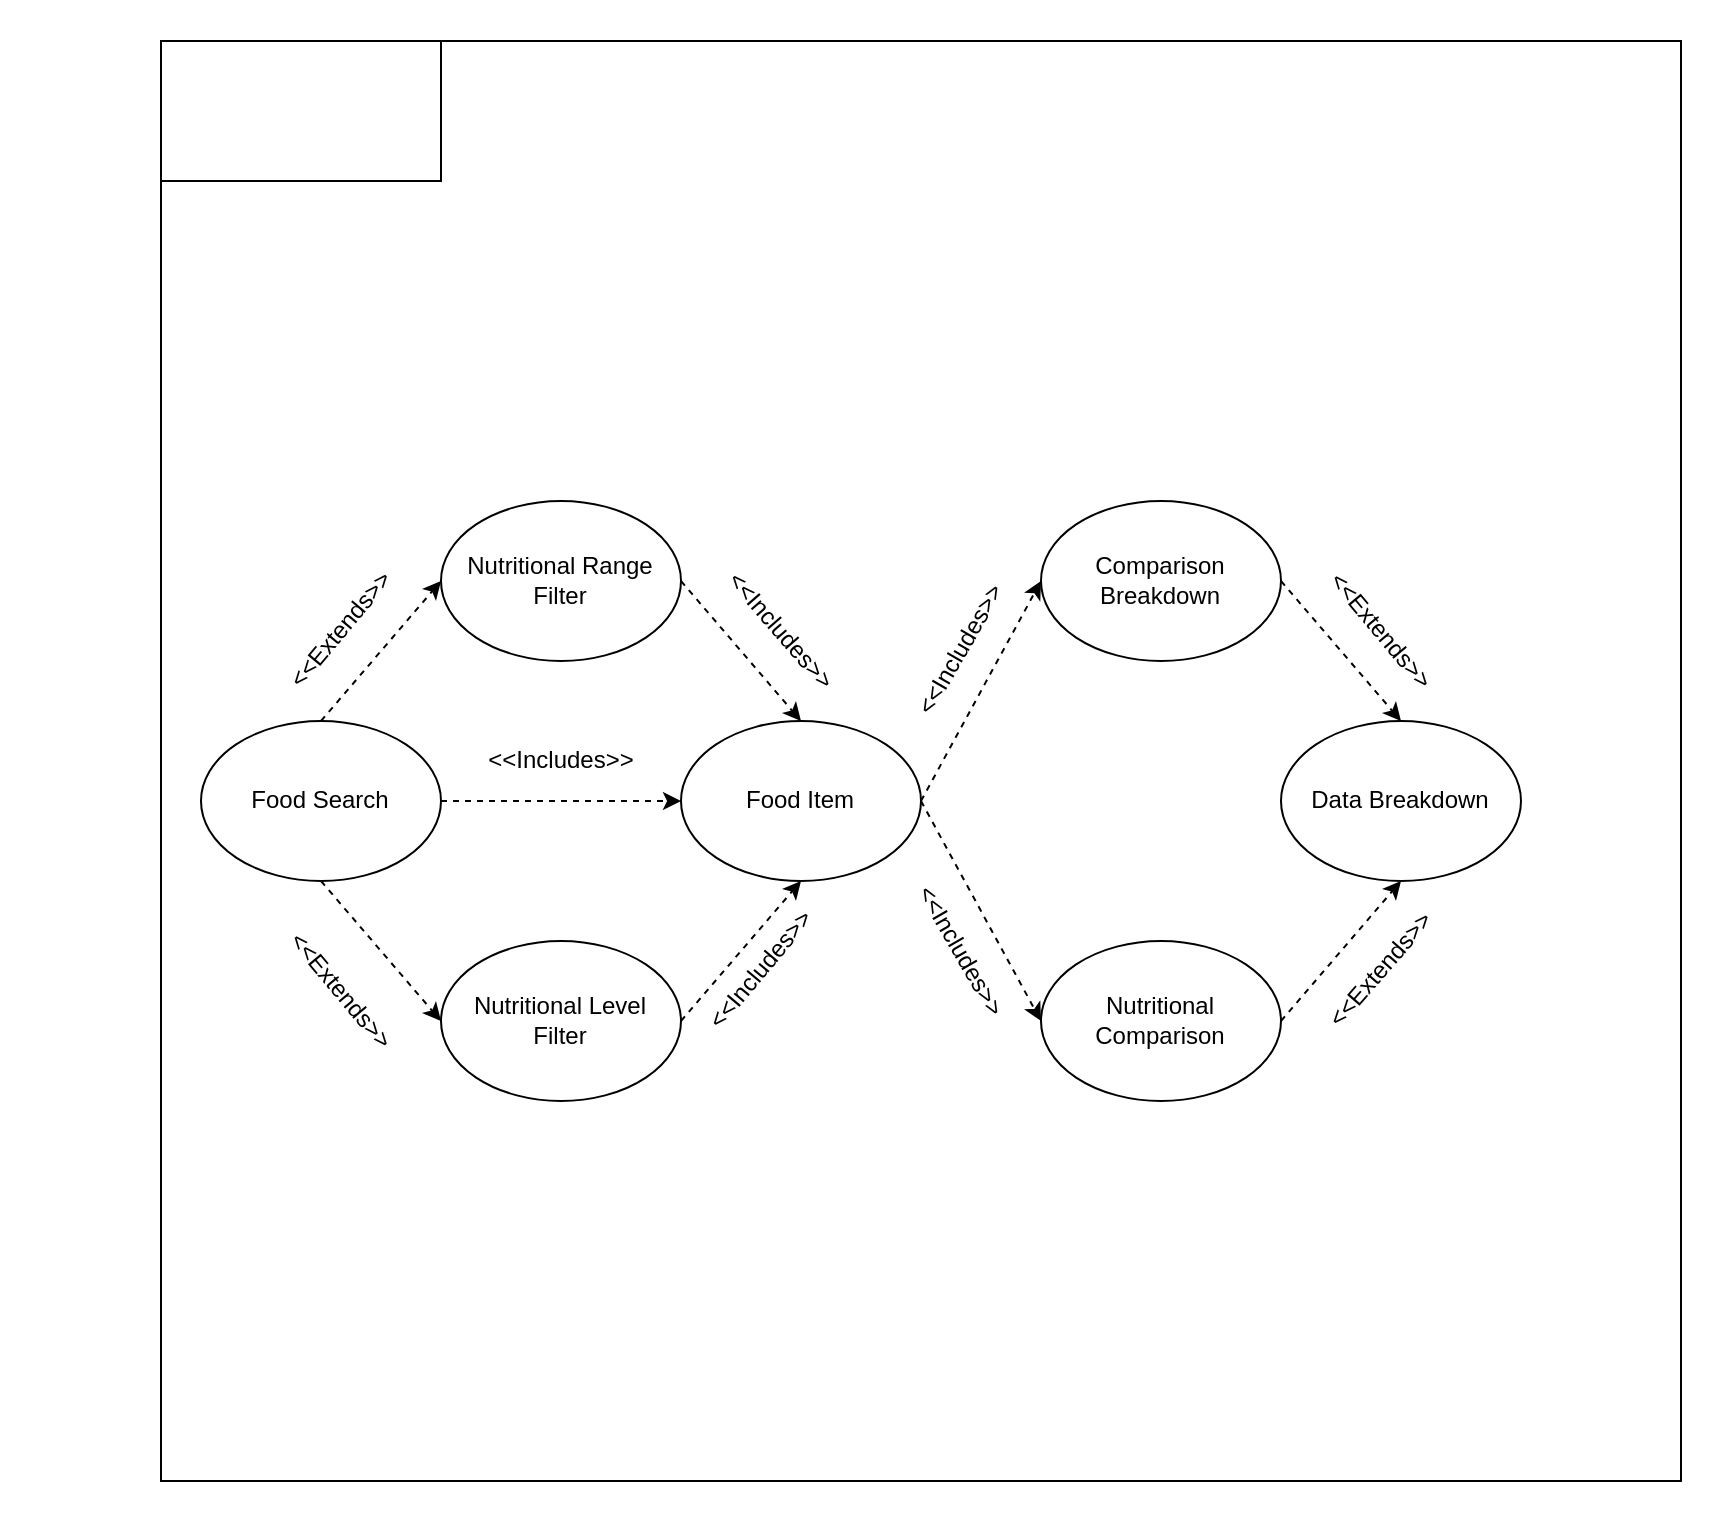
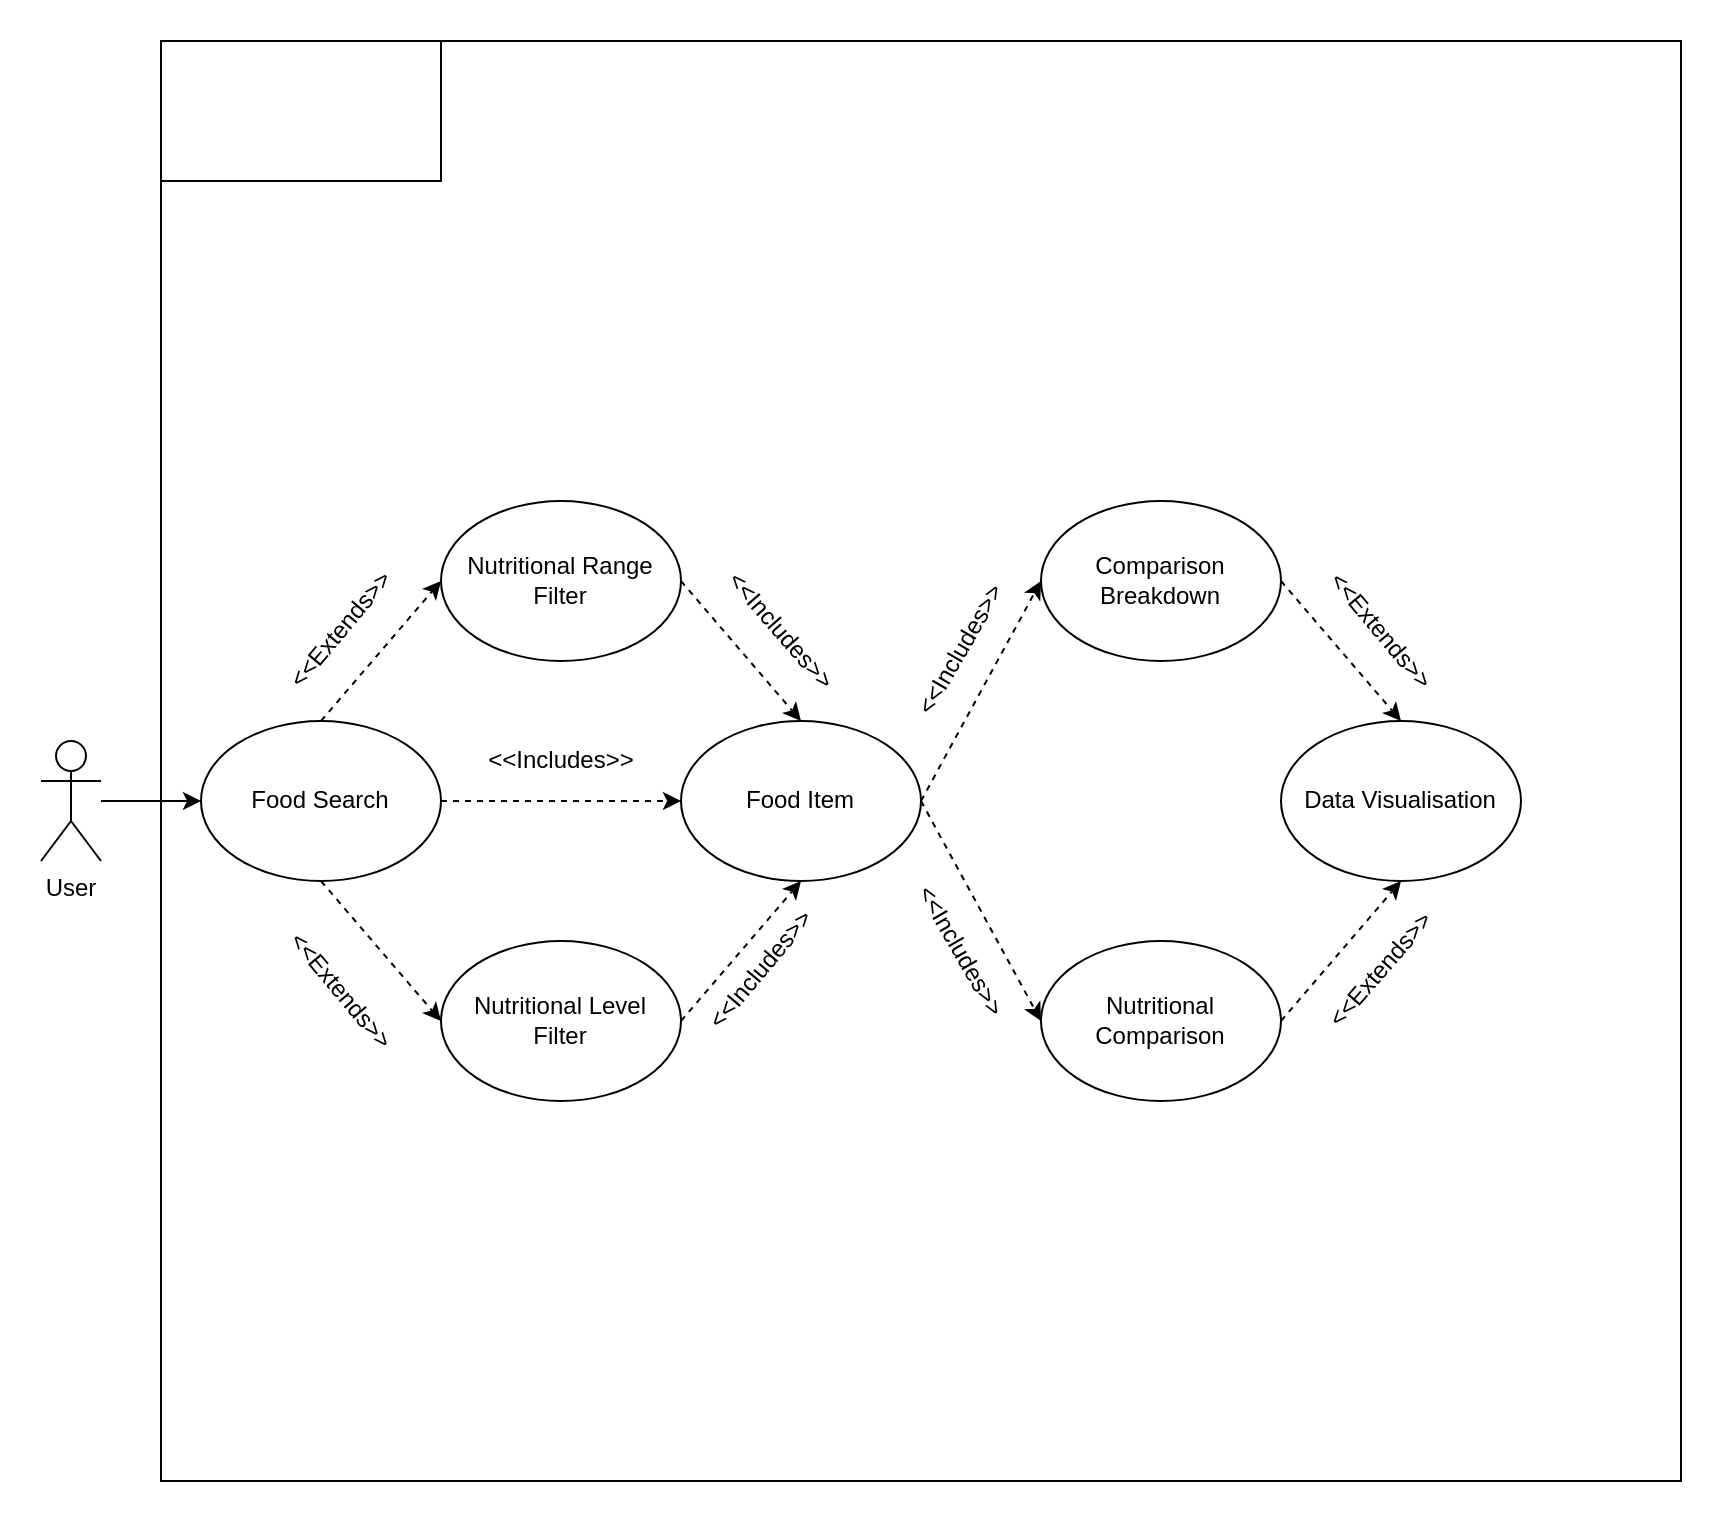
none -> (71, 801)
none -> (144, 801)
(1401, 801) -> (1401, 801)
